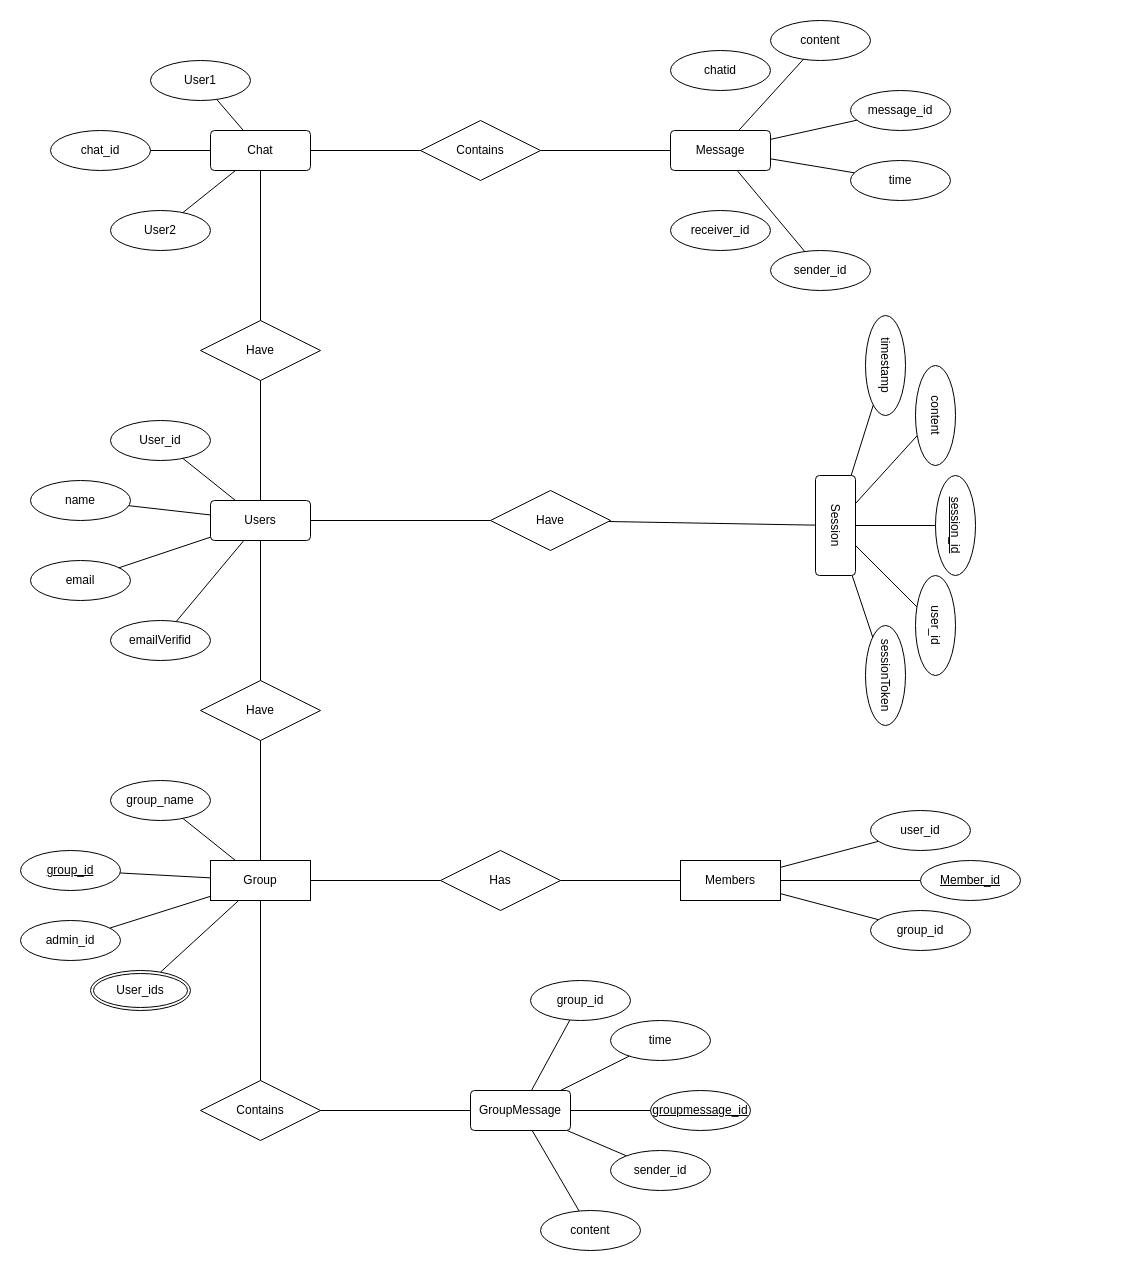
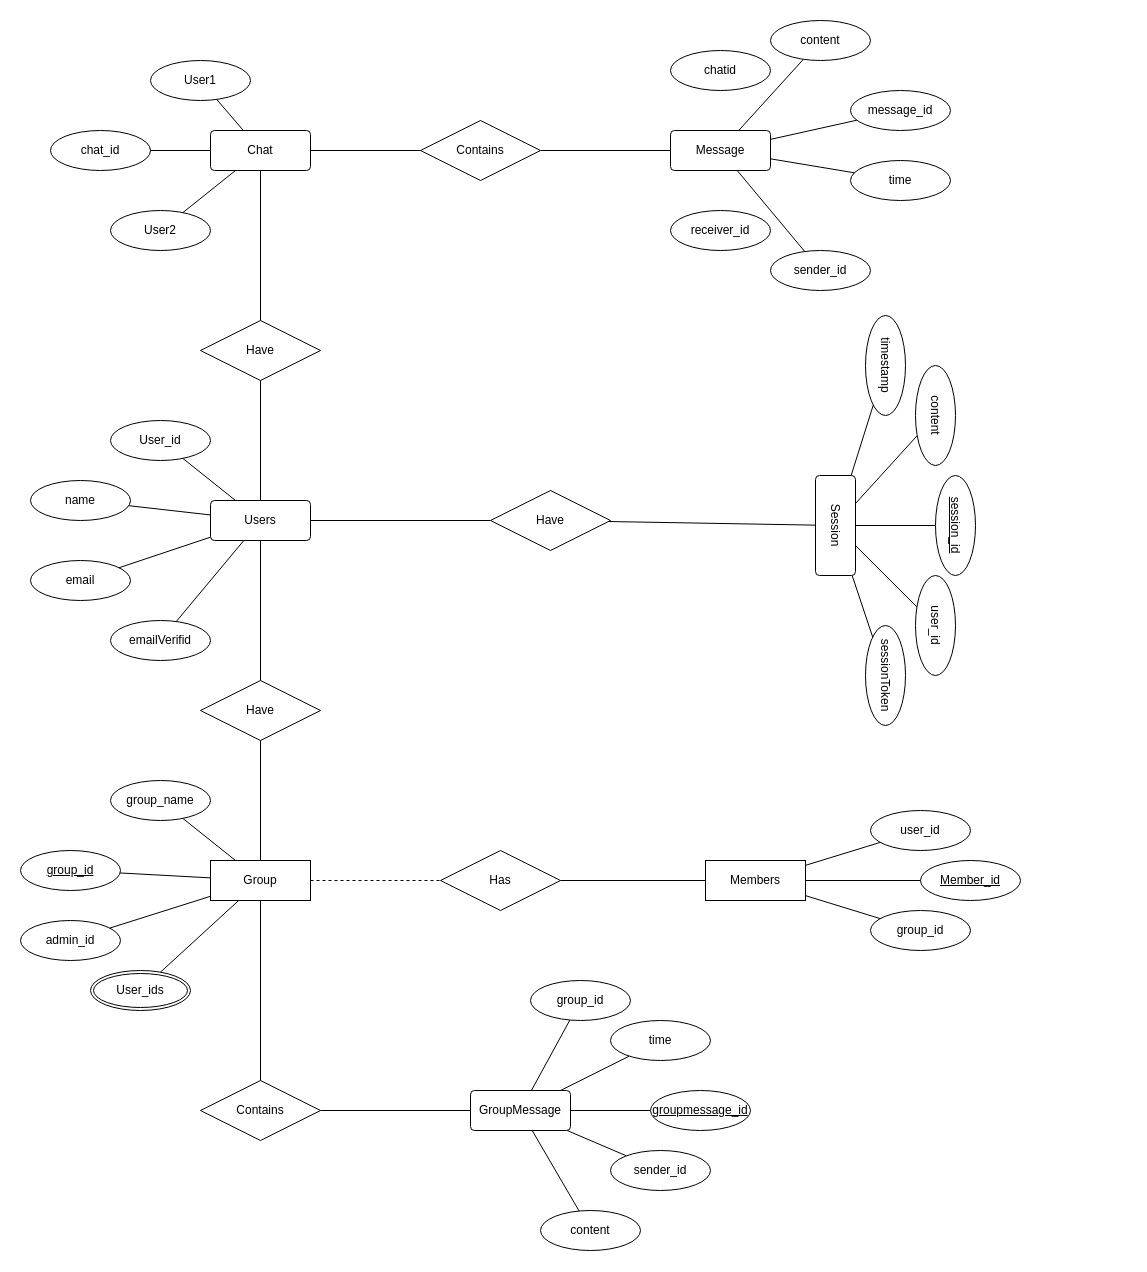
(376, 881) -> (376, 881)
(731, 881) -> (756, 881)
